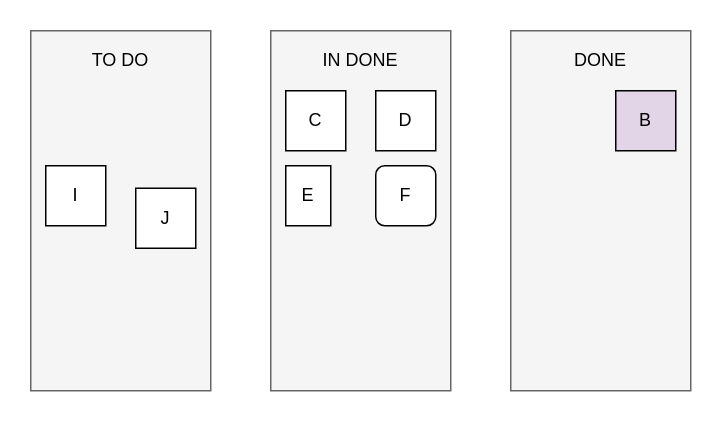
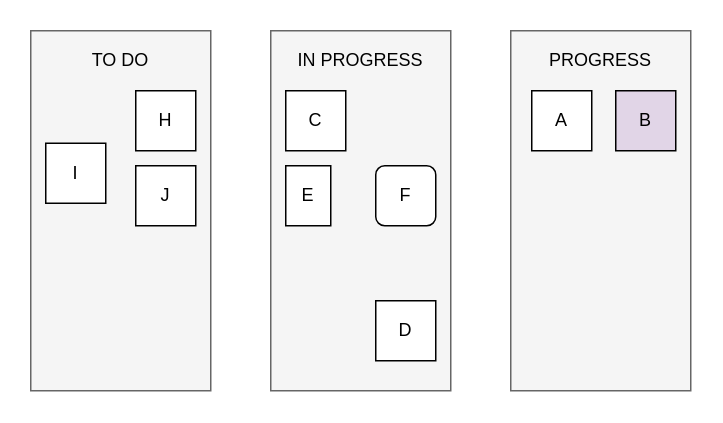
(361, 61) -> (361, 61)
(601, 61) -> (601, 61)
none -> (166, 121)
(406, 121) -> (406, 331)
none -> (562, 121)
(76, 196) -> (76, 173)
(166, 218) -> (166, 196)
